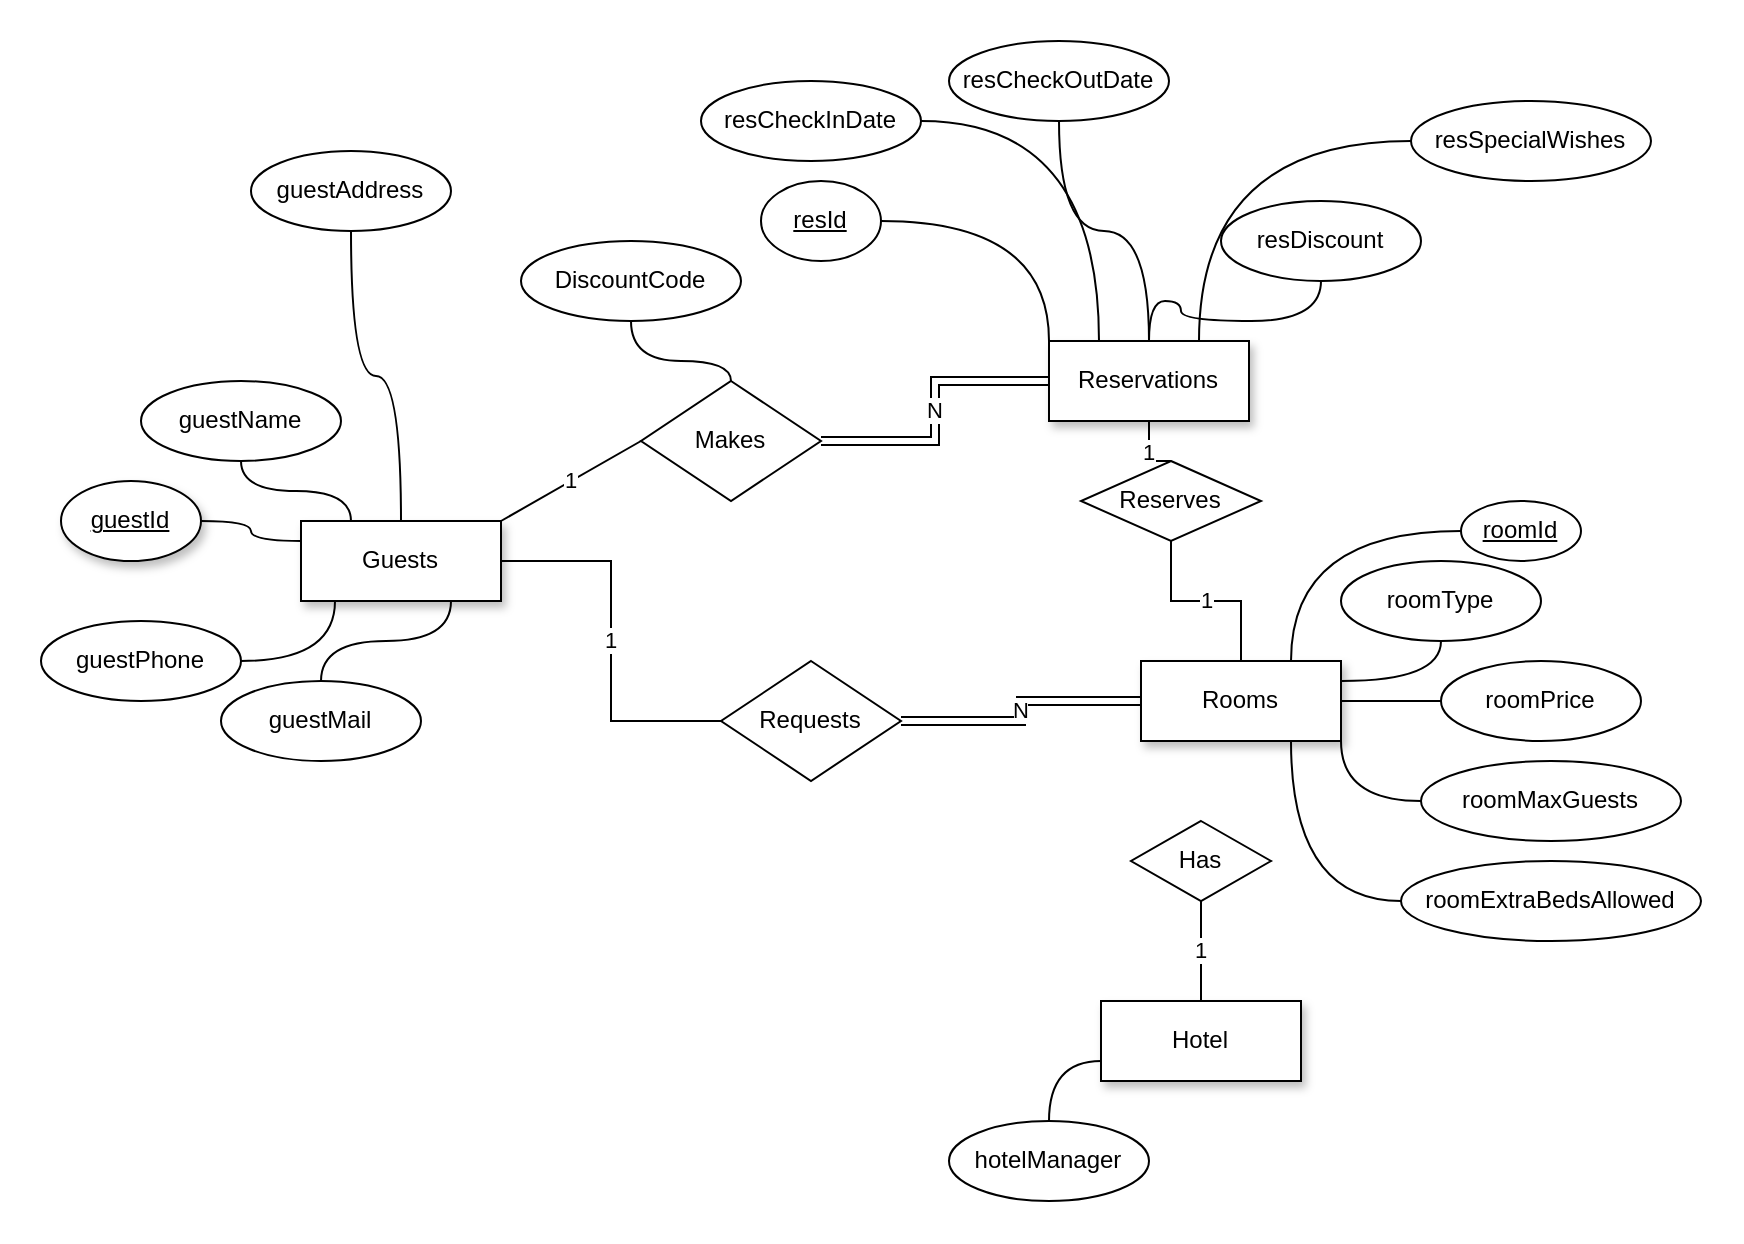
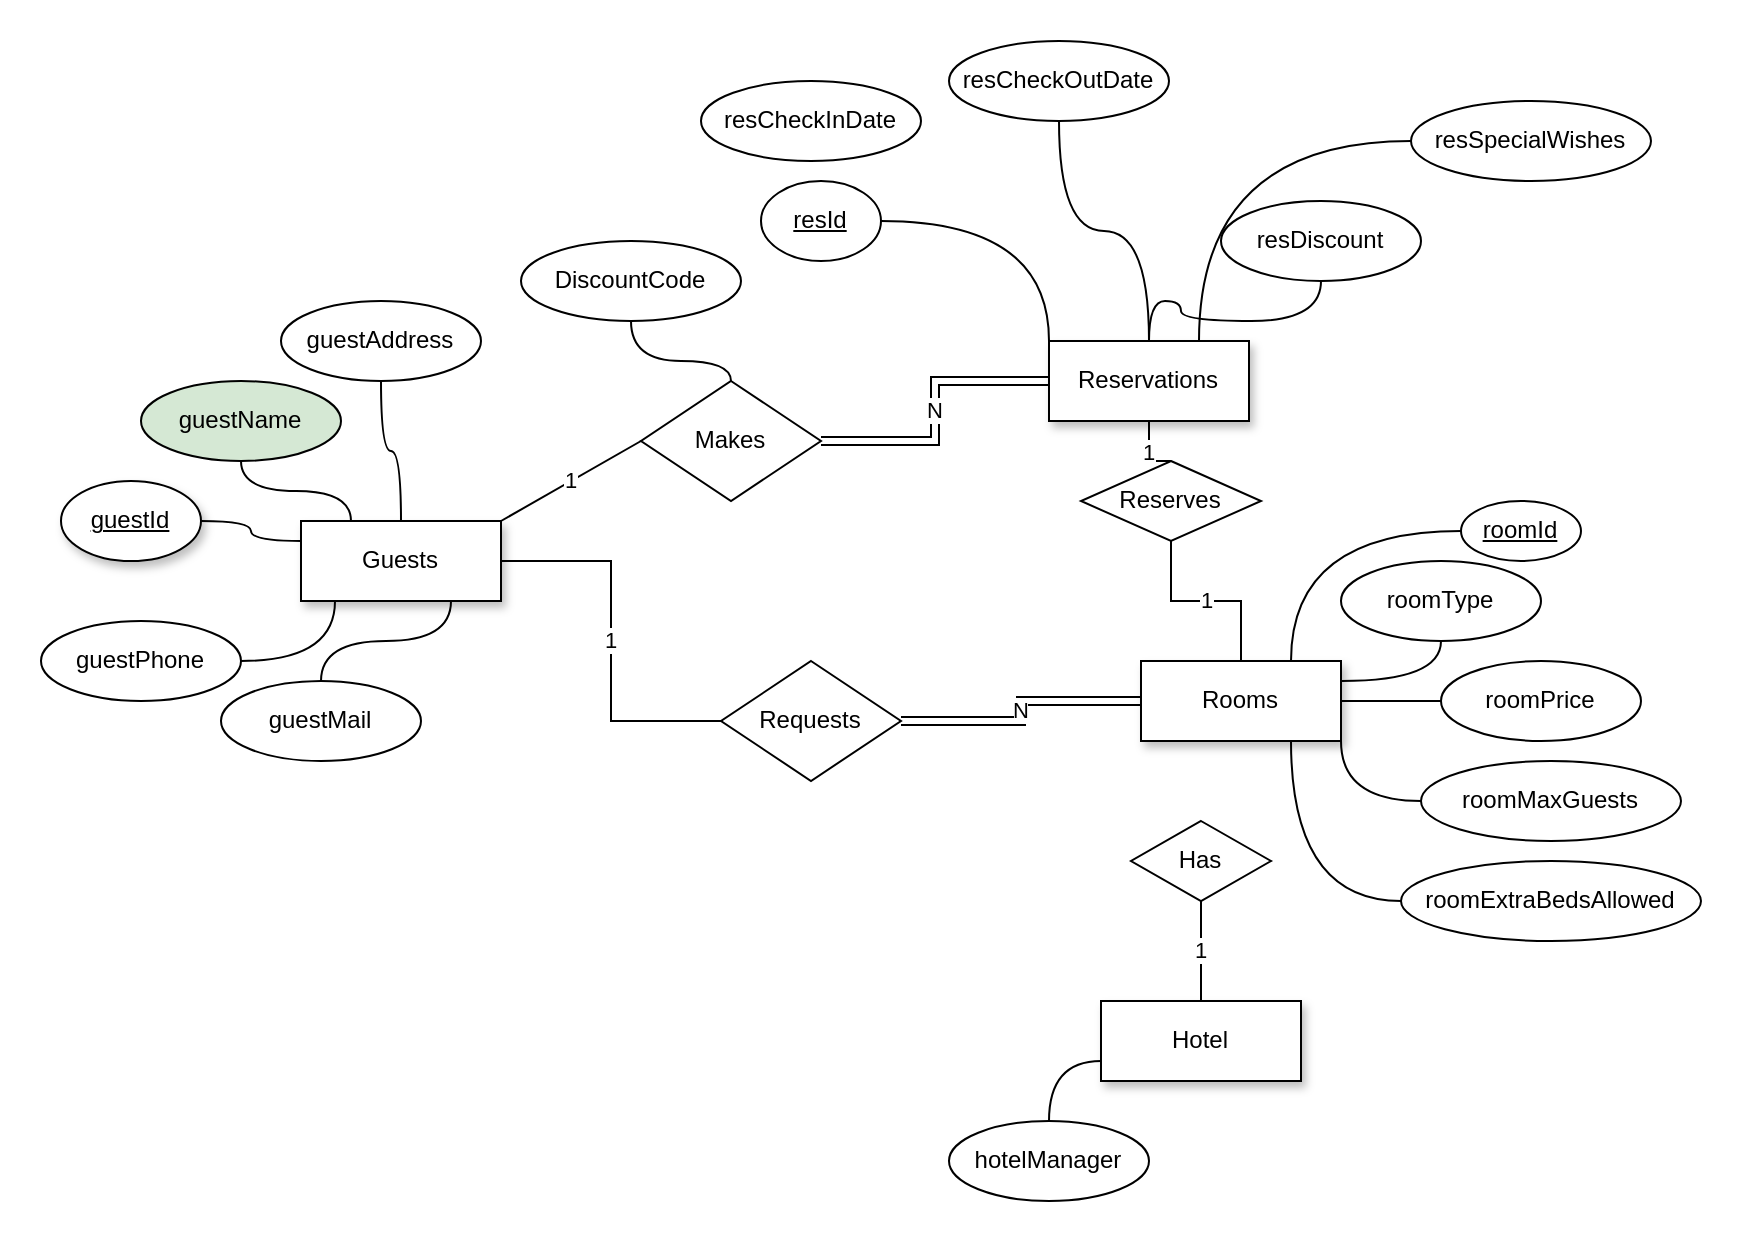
(1000, 136) -> none
(351, 191) -> (381, 341)
(241, 421) -> (241, 421)
